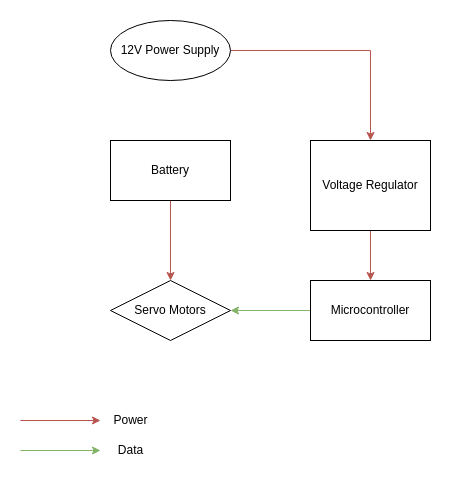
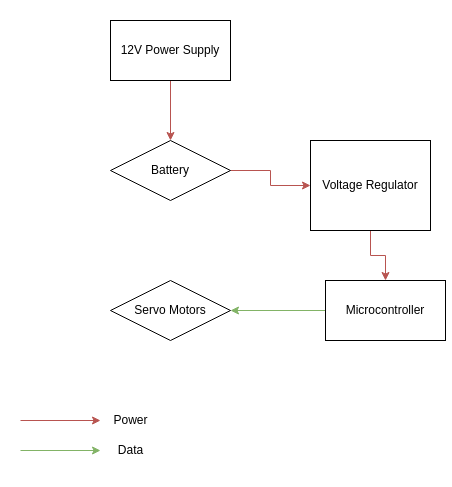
(171, 51) -> (171, 51)
(342, 51) -> (171, 107)
(171, 171) -> (171, 171)
(171, 237) -> (271, 175)
(371, 311) -> (386, 311)
